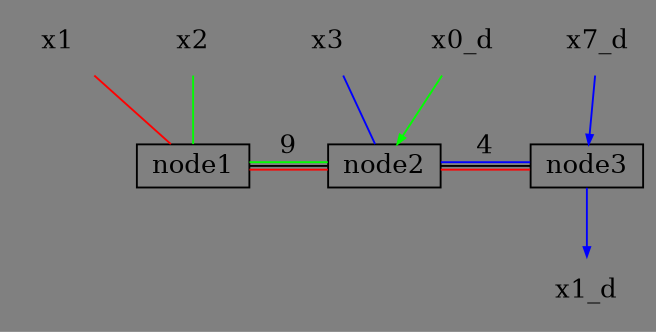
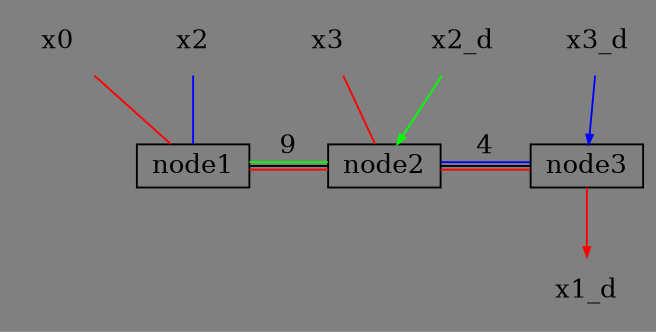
(58, 41) -> (58, 41)
(463, 41) -> (463, 41)
(598, 41) -> (598, 41)
(193, 110) -> (193, 110)
(359, 110) -> (359, 110)
(587, 217) -> (587, 217)
